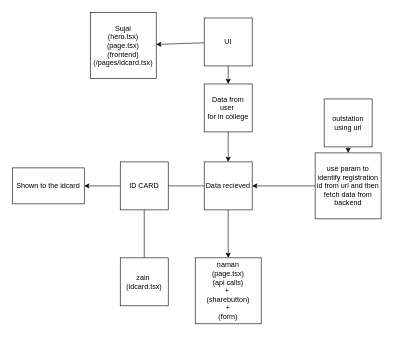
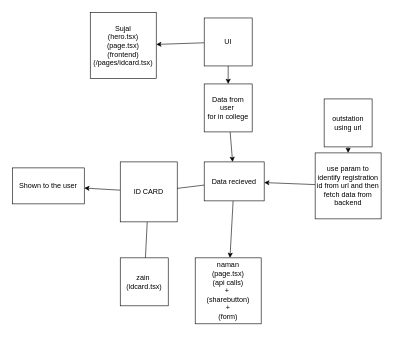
(48, 186) -> (48, 186)
(144, 186) -> (149, 192)
(228, 186) -> (234, 181)
